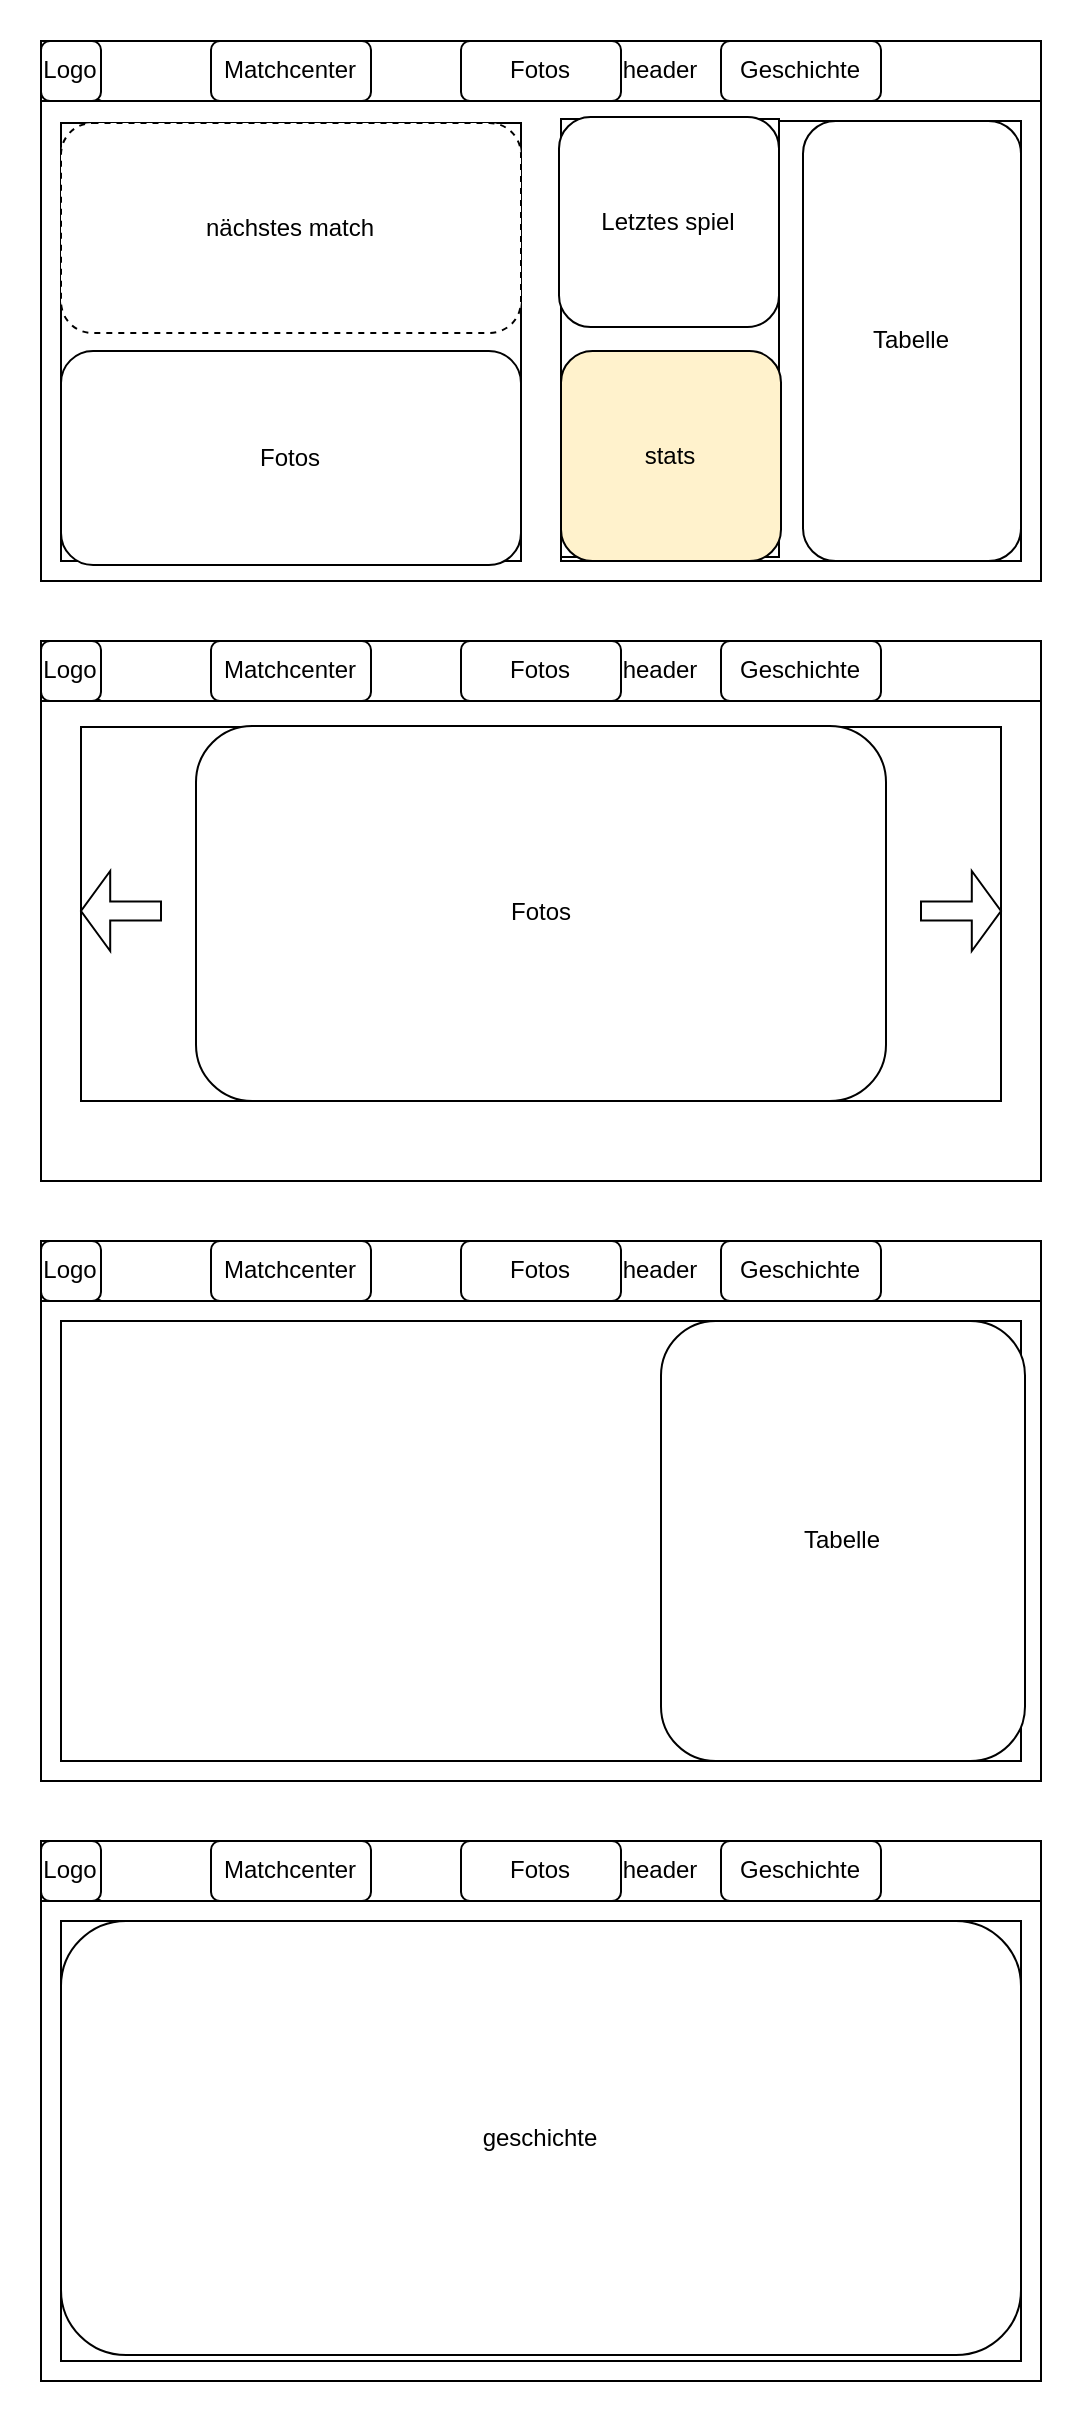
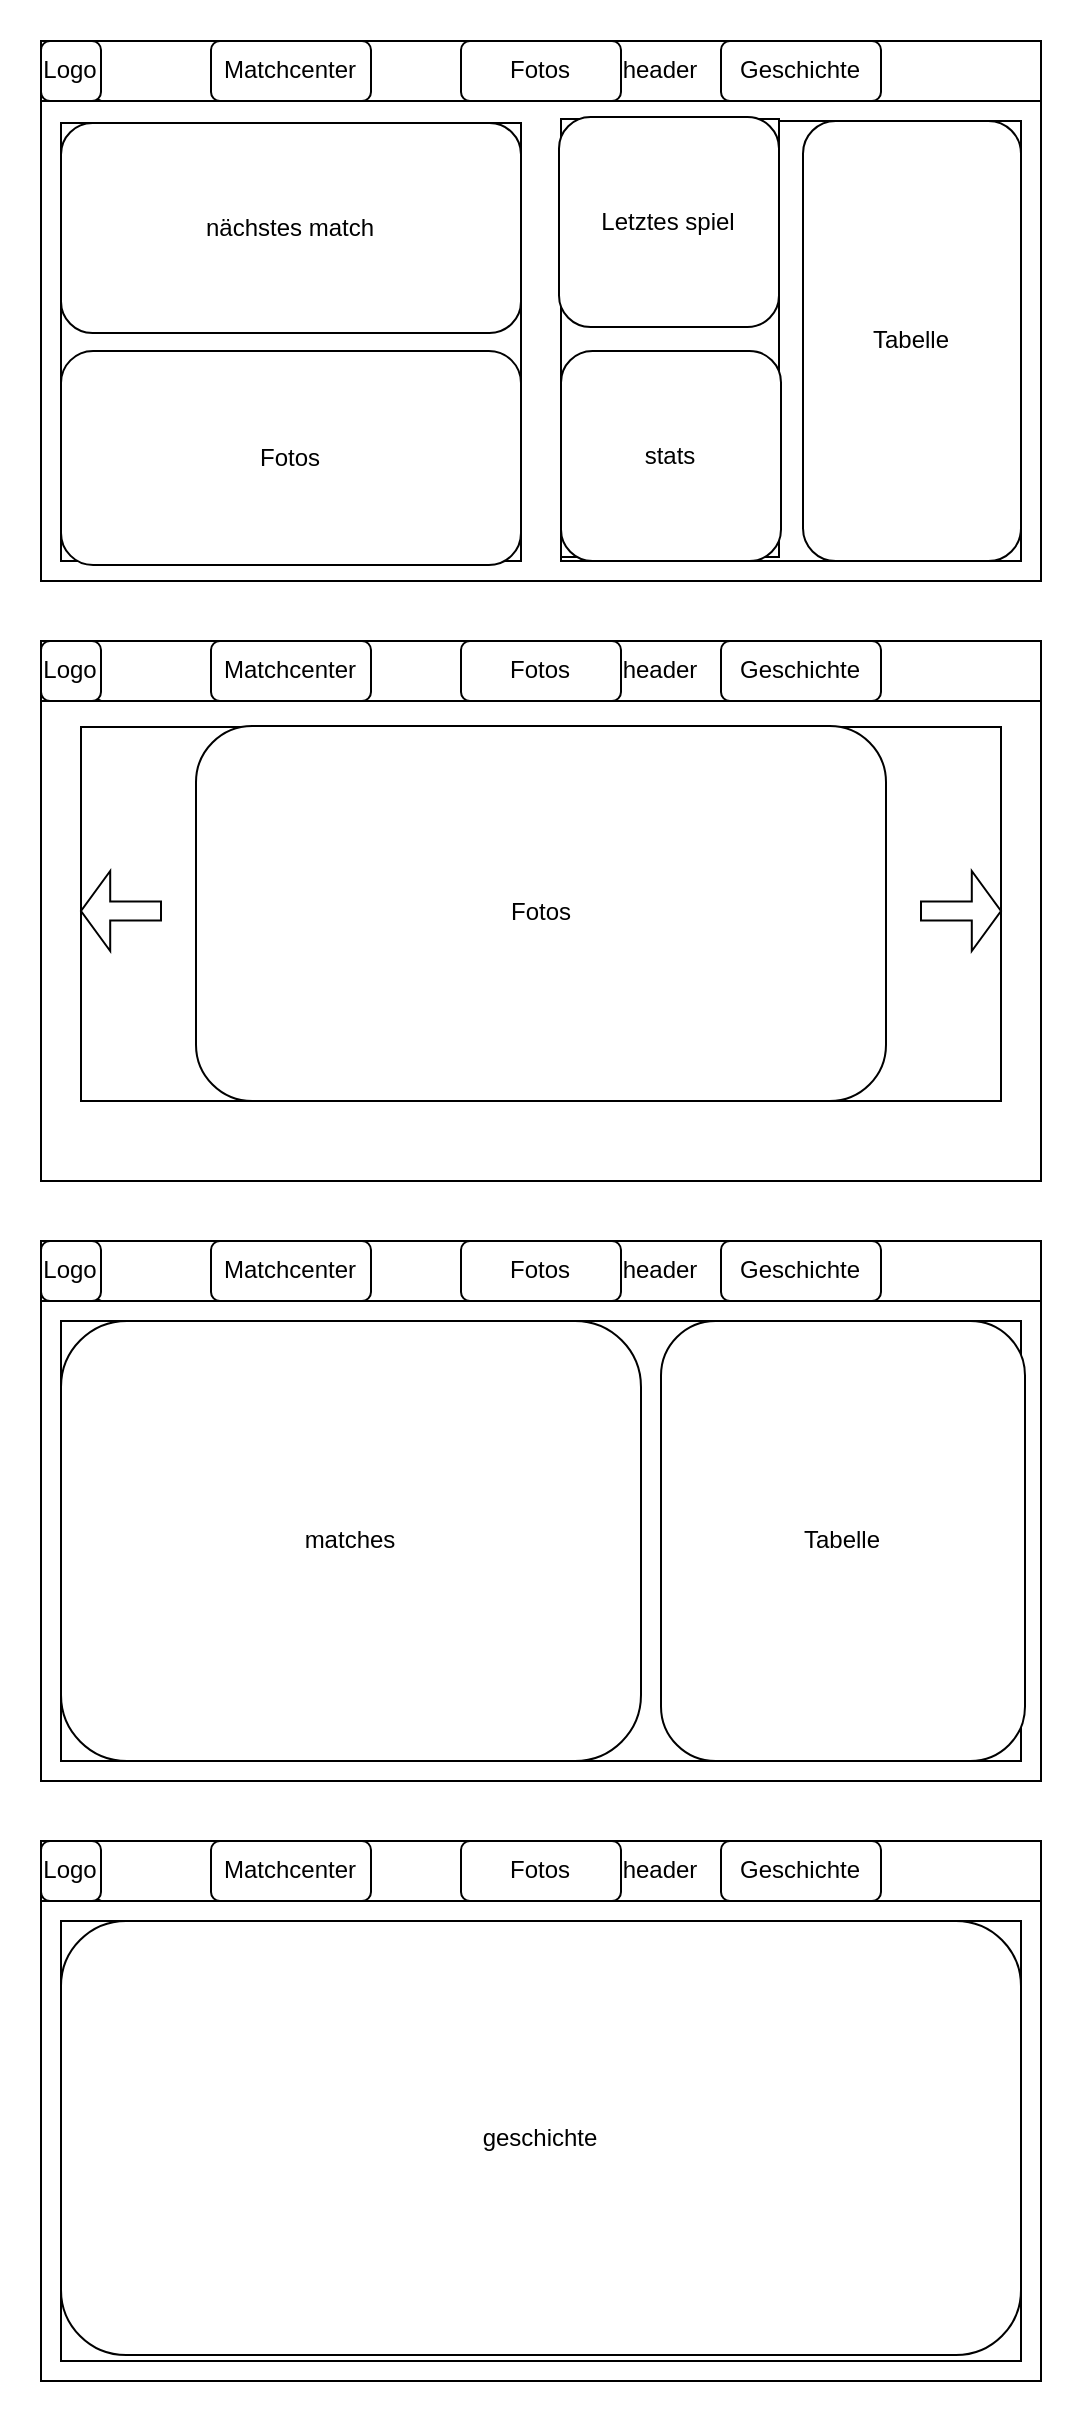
(291, 228) -> (291, 228)
(671, 456) -> (671, 456)
none -> (351, 1541)
